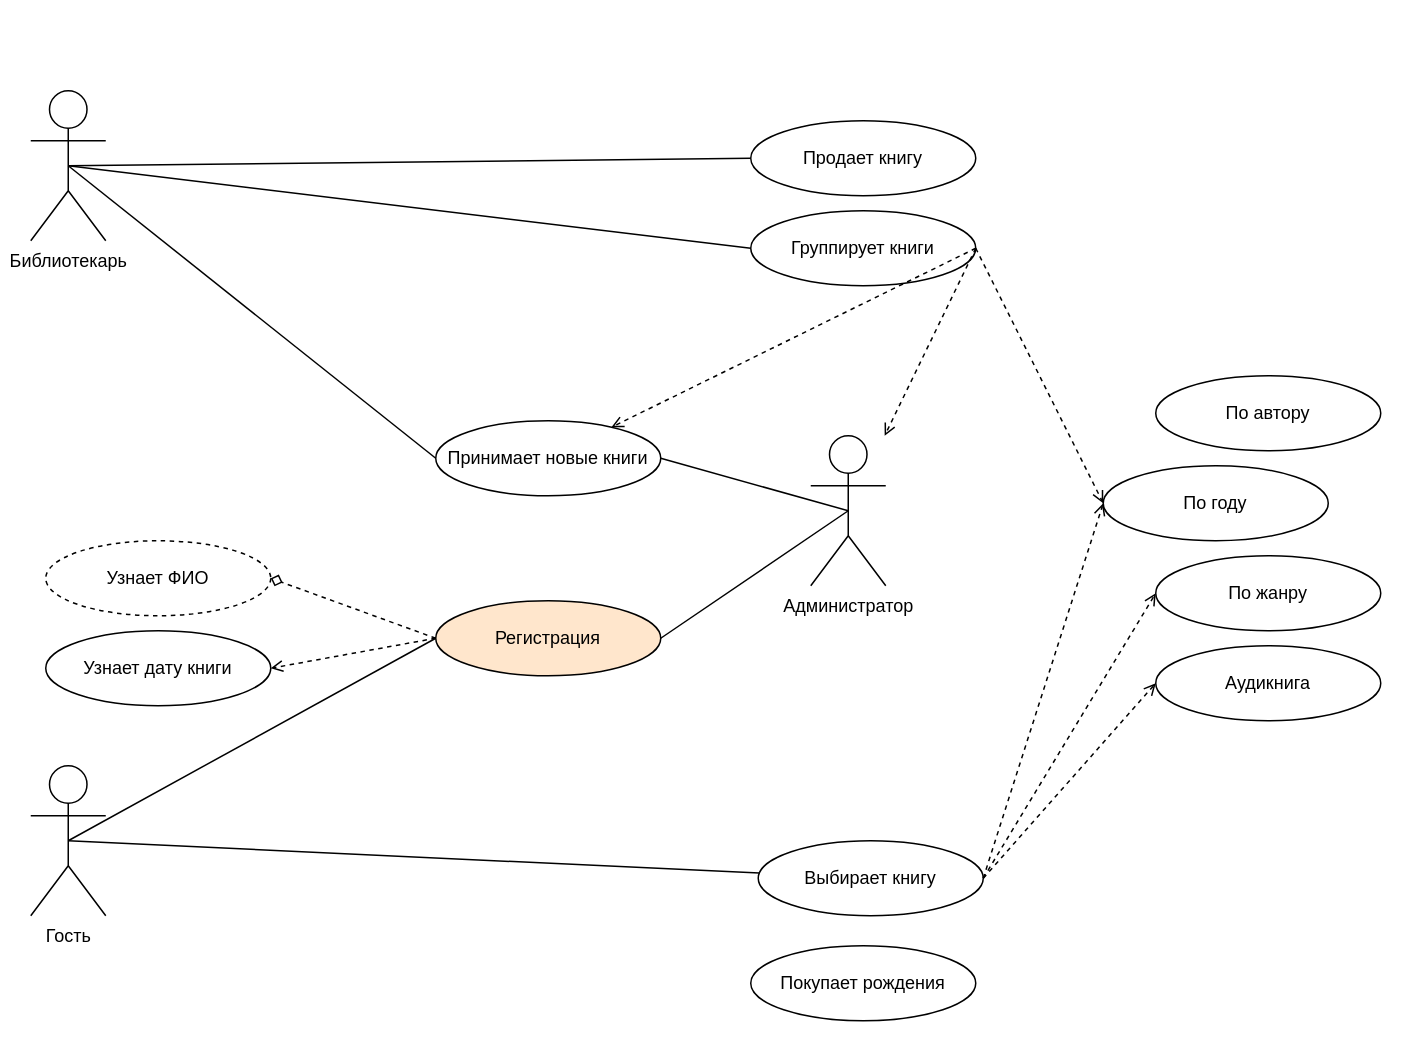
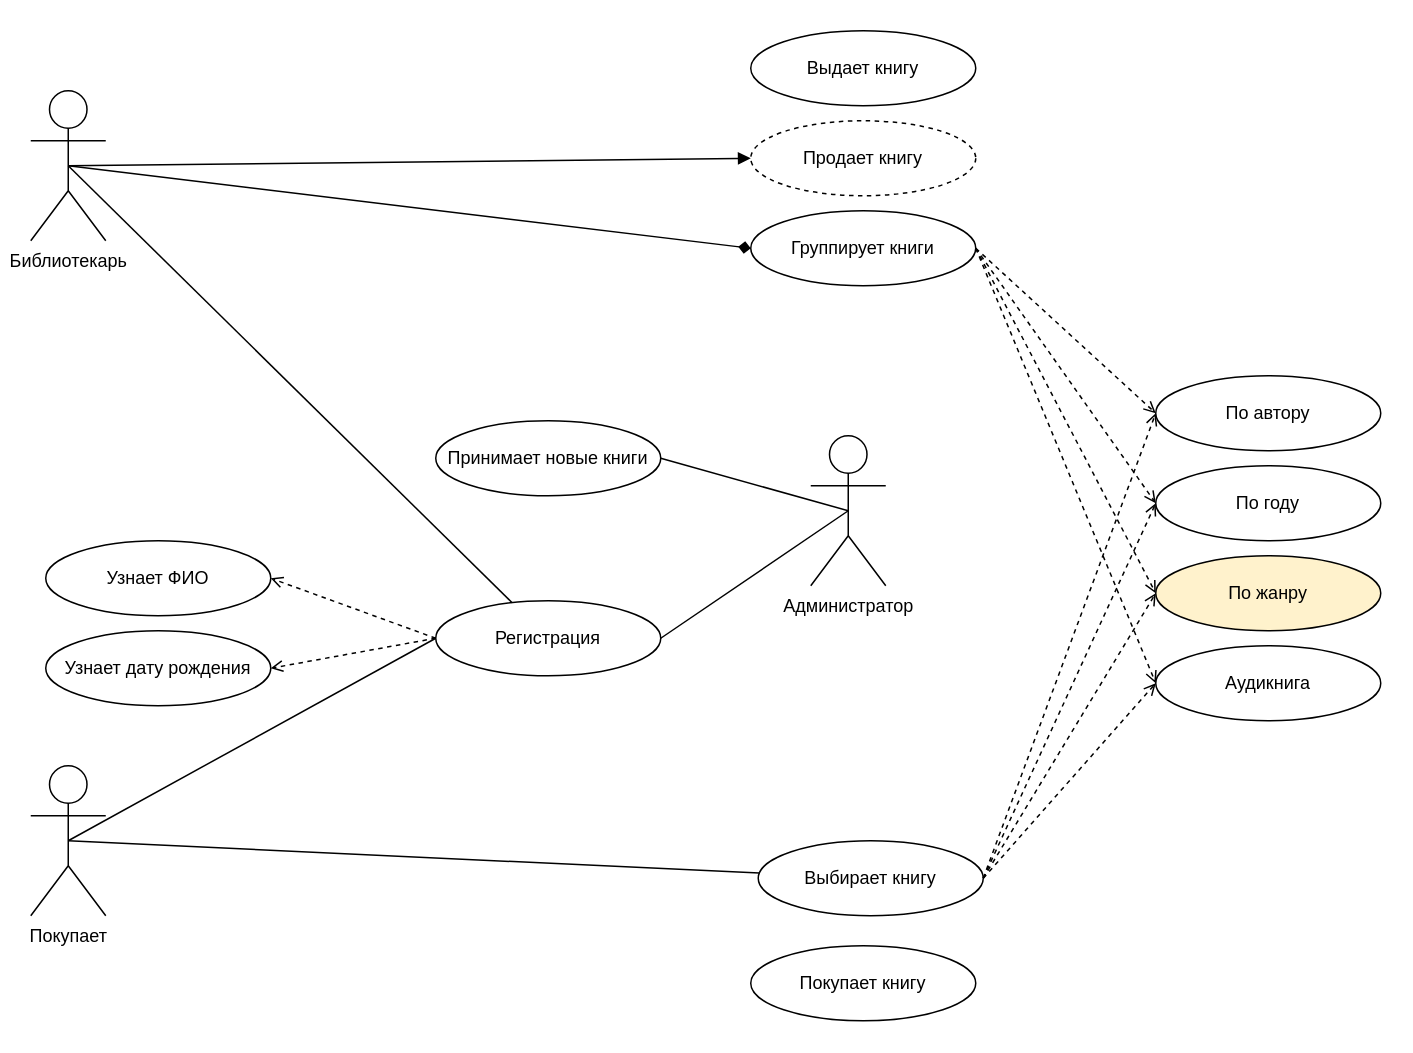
none -> (863, 68)
(743, 158) -> (737, 158)
(863, 158) -> (863, 158)
(744, 247) -> (738, 247)
(253, 313) -> (292, 386)
none -> (1068, 333)
(793, 338) -> (1081, 451)
(930, 342) -> (1070, 477)
(1216, 503) -> (1268, 503)
(158, 578) -> (158, 578)
(282, 582) -> (279, 581)
(1268, 593) -> (1268, 593)
none -> (1075, 630)
(548, 638) -> (548, 638)
(158, 668) -> (158, 668)
(69, 937) -> (69, 937)
(863, 983) -> (863, 983)
